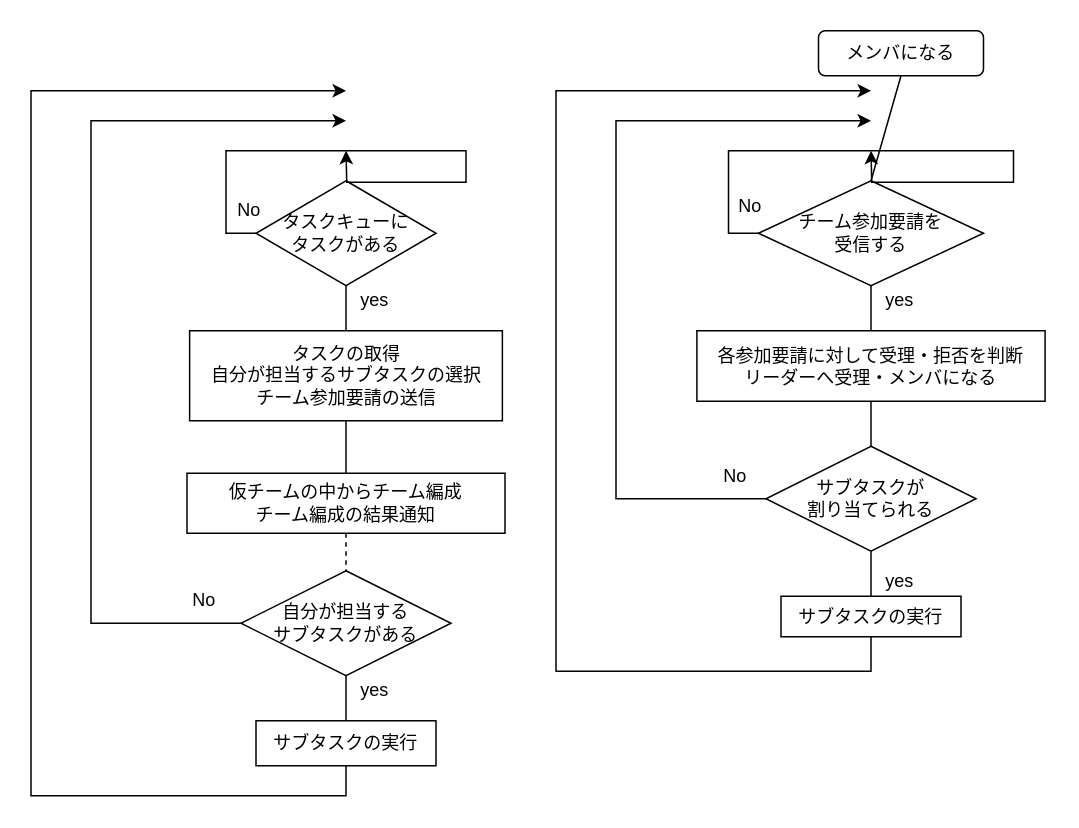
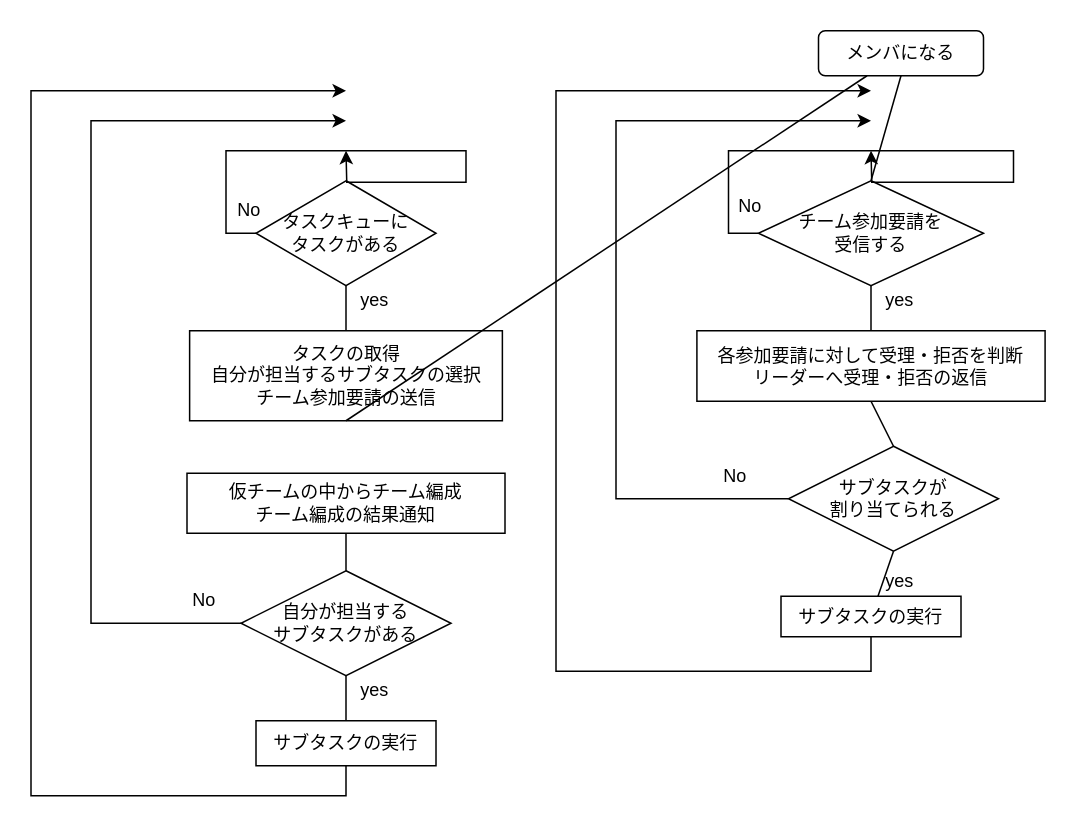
(871, 367) -> (871, 367)
(346, 447) -> (548, 287)
(871, 499) -> (893, 499)
(346, 551) -> (346, 551)
